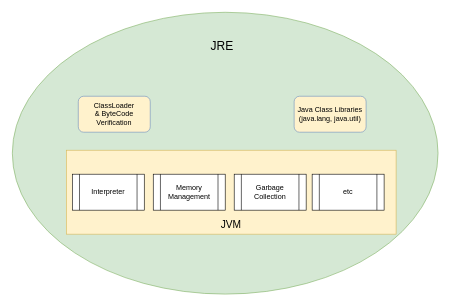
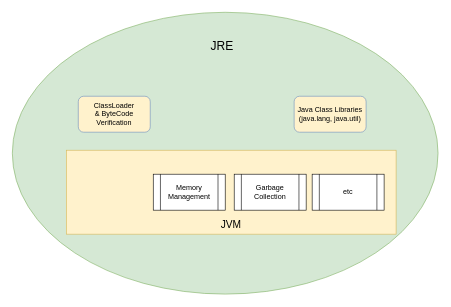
(108, 192) -> none
